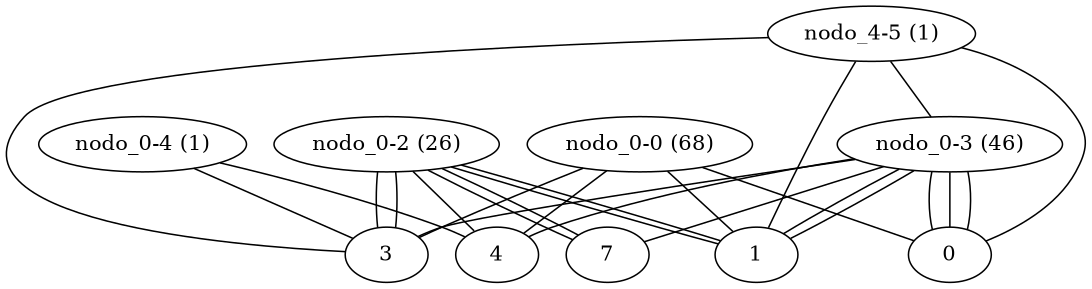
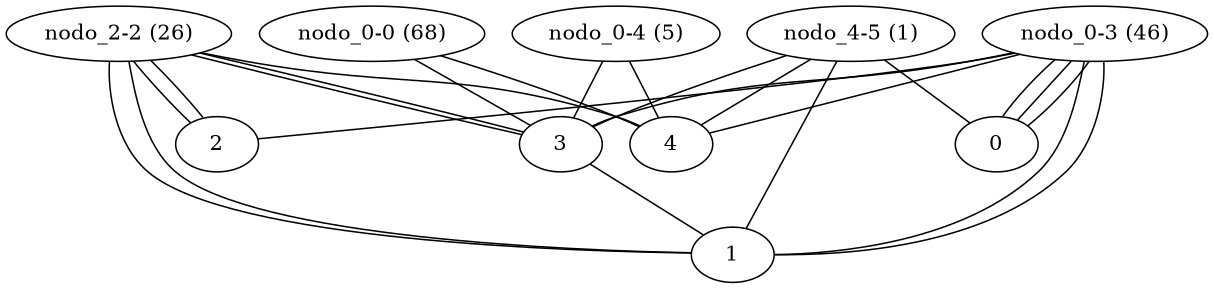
(911, 89) -> (745, 99)
(143, 144) -> (616, 34)
(387, 144) -> (119, 34)
(700, 201) -> (647, 199)
(808, 204) -> none
(608, 255) -> (217, 144)
